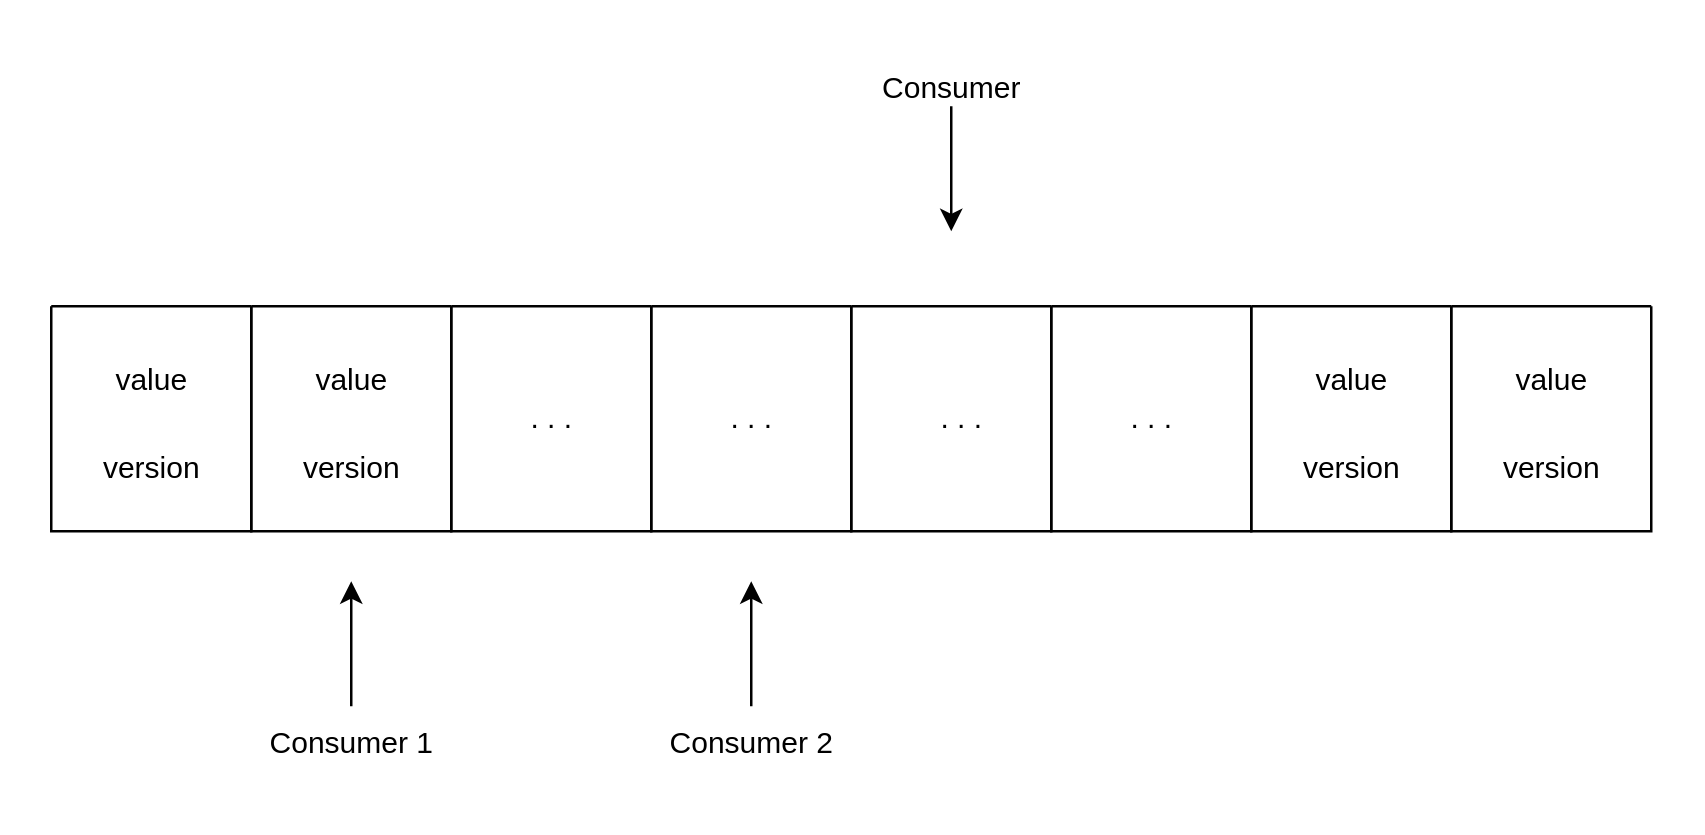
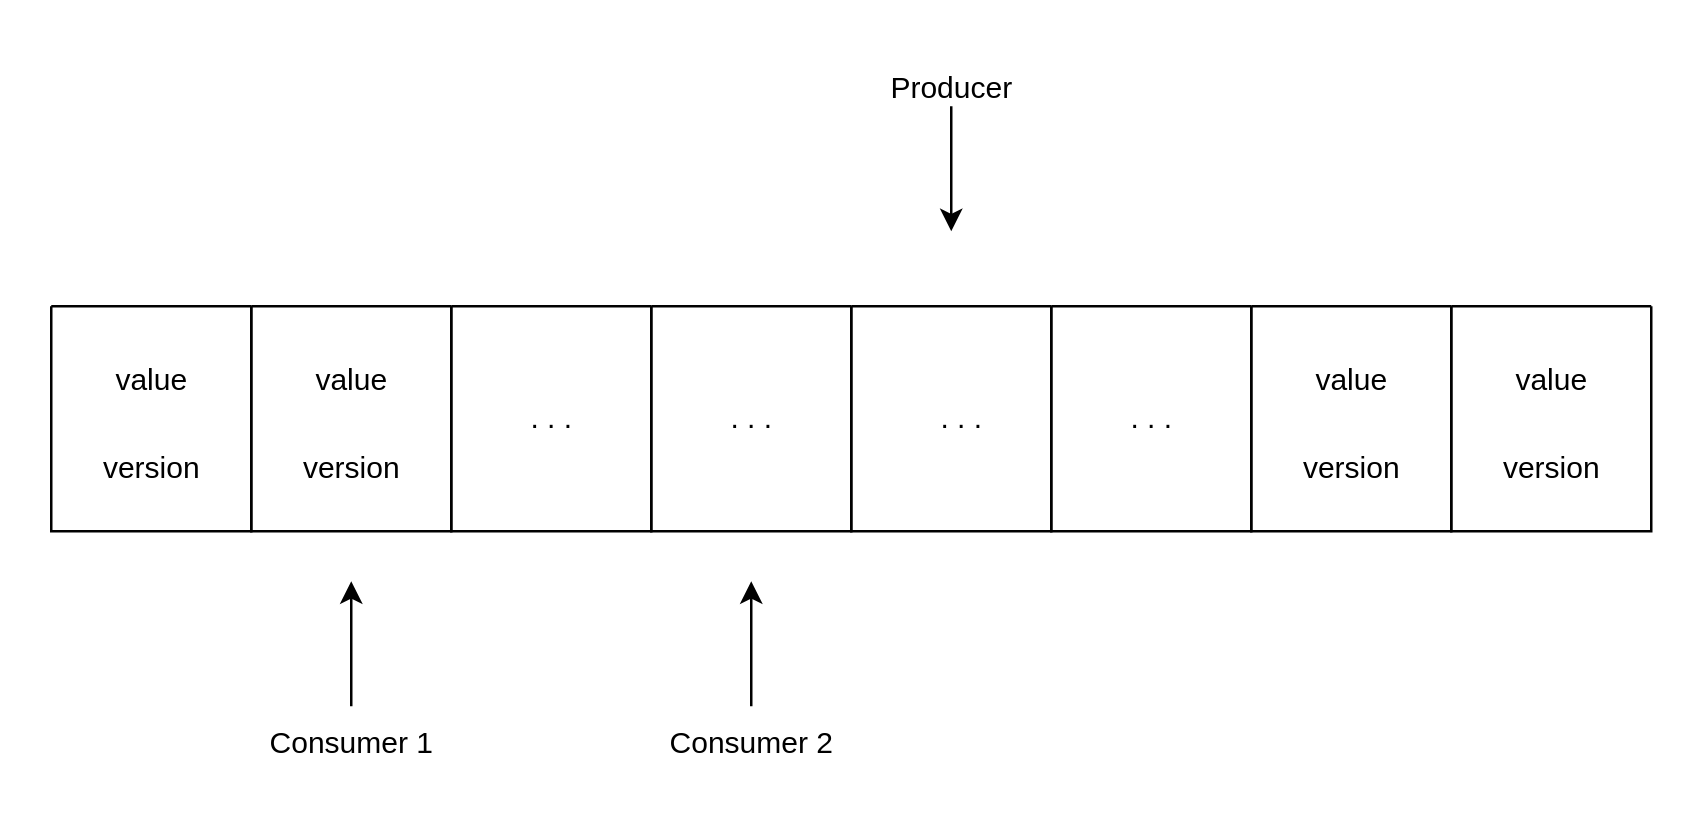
(953, 89) -> (953, 89)
